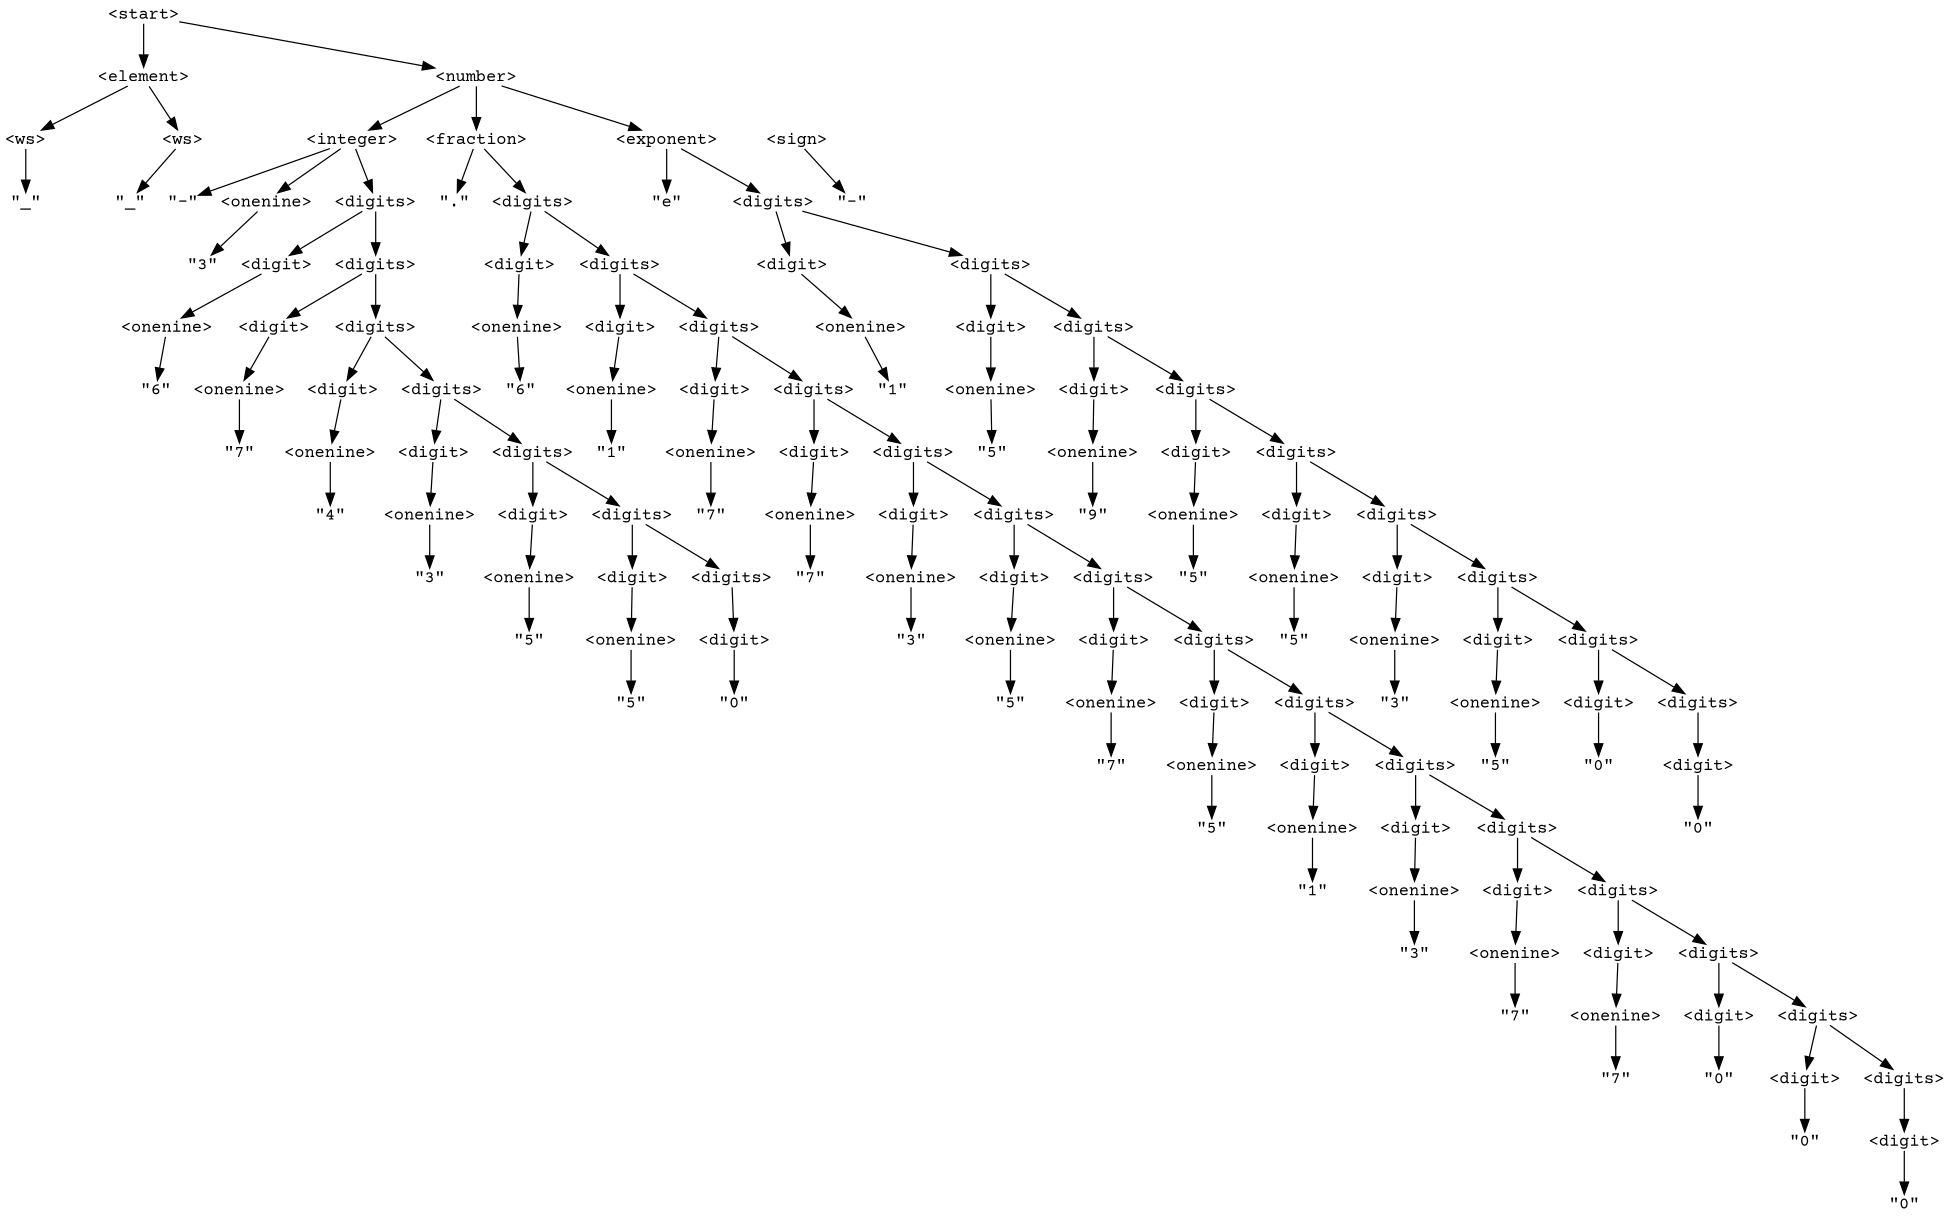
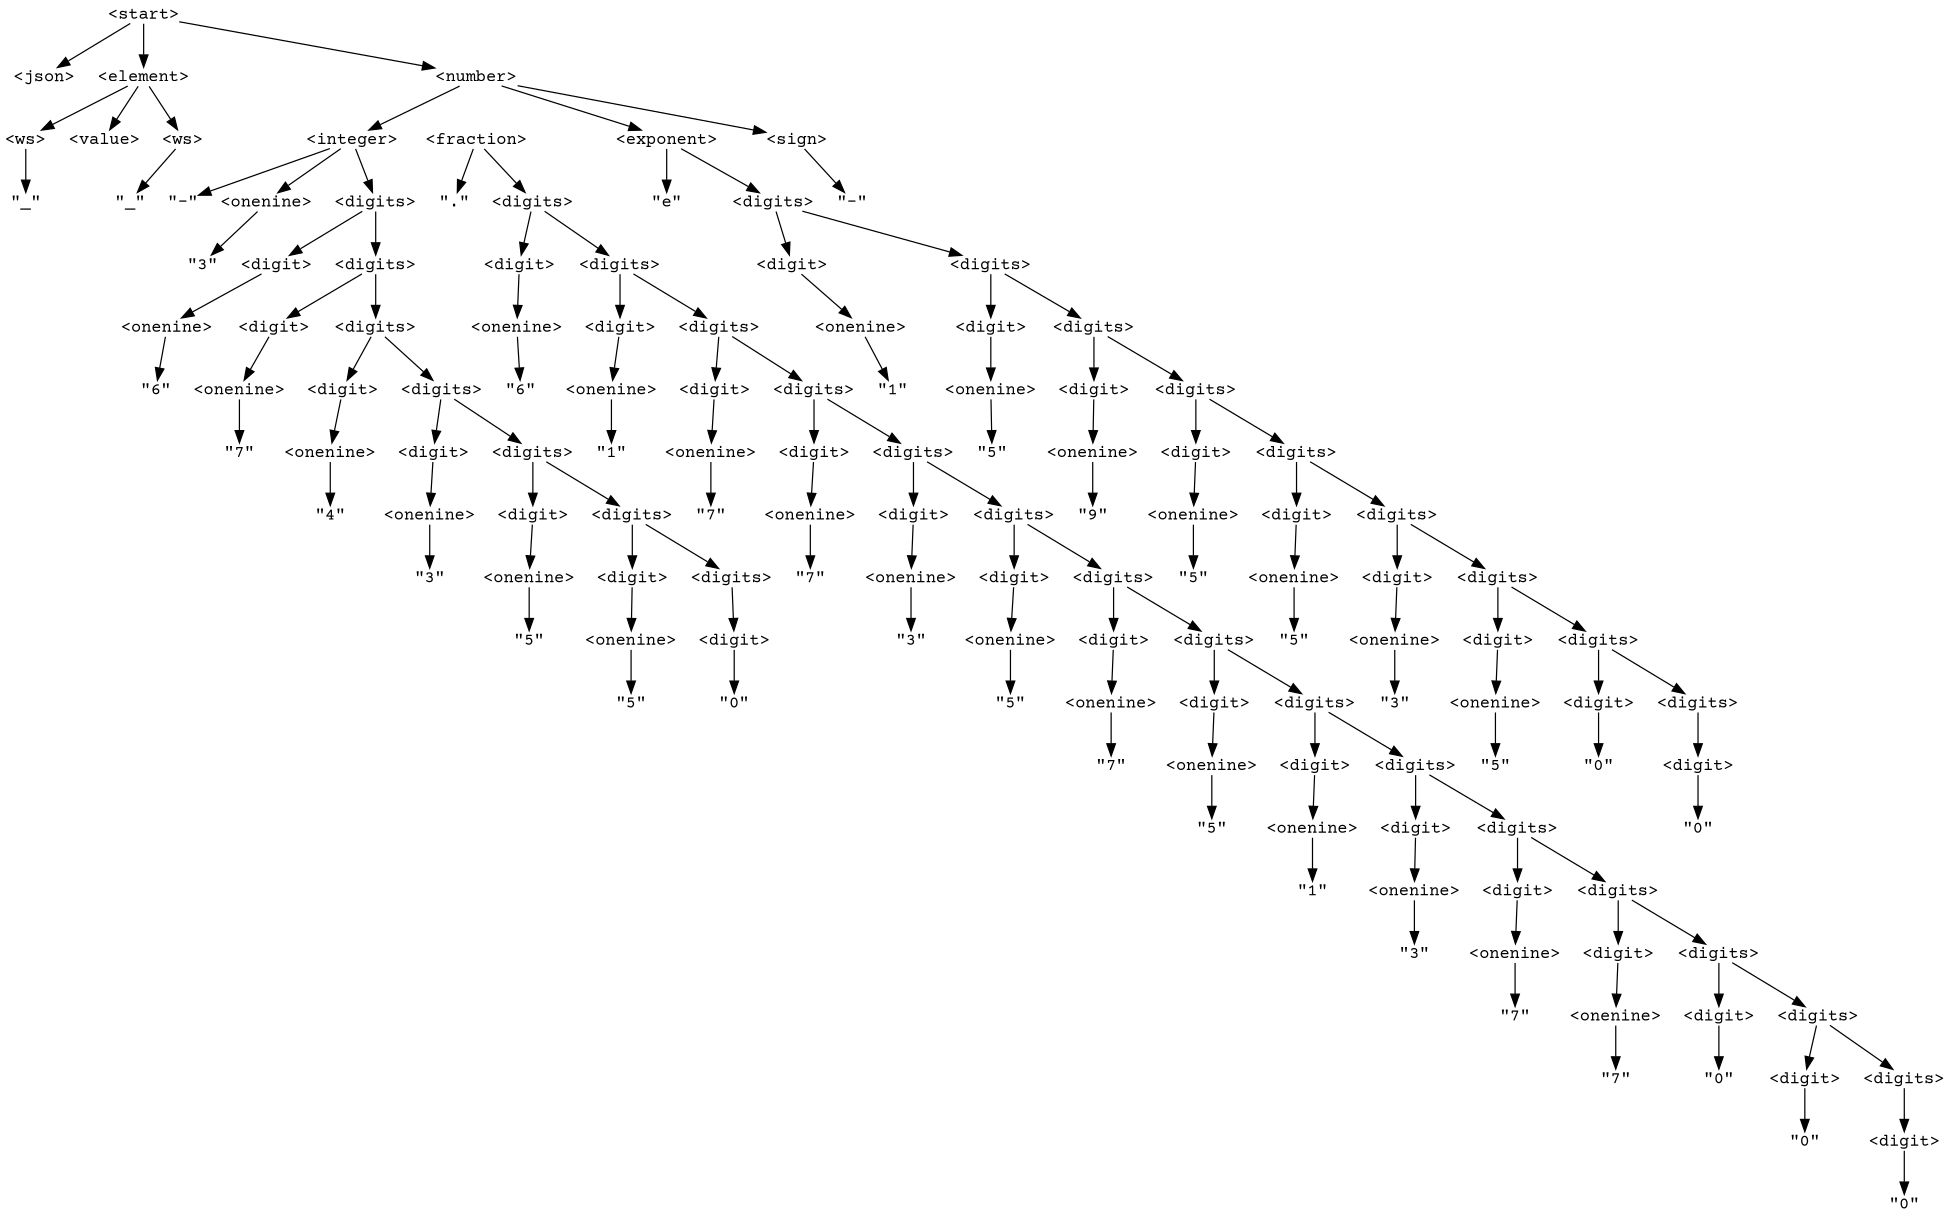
none -> (44, 77)
(476, 102) -> (636, 108)
none -> (104, 139)
